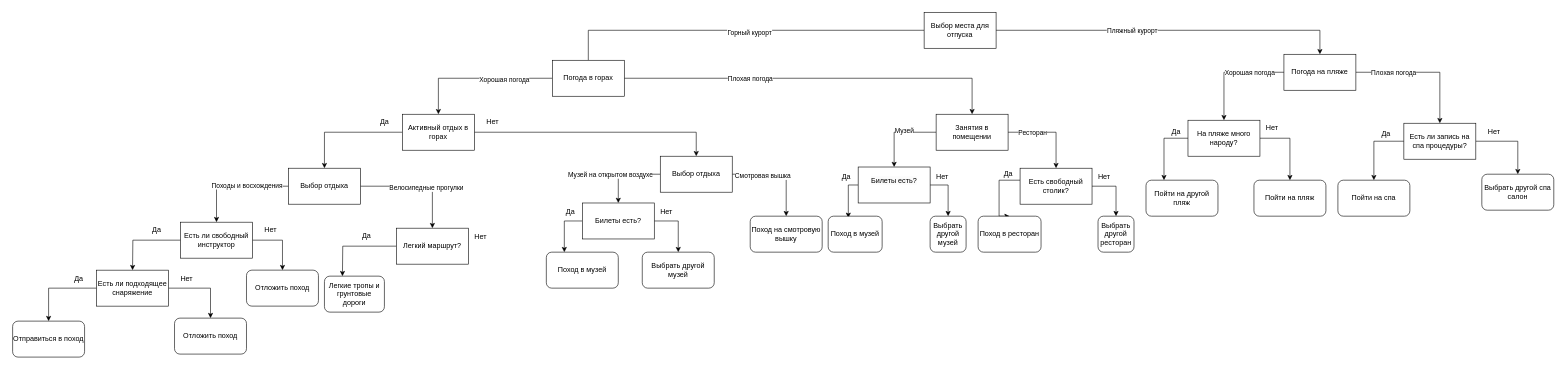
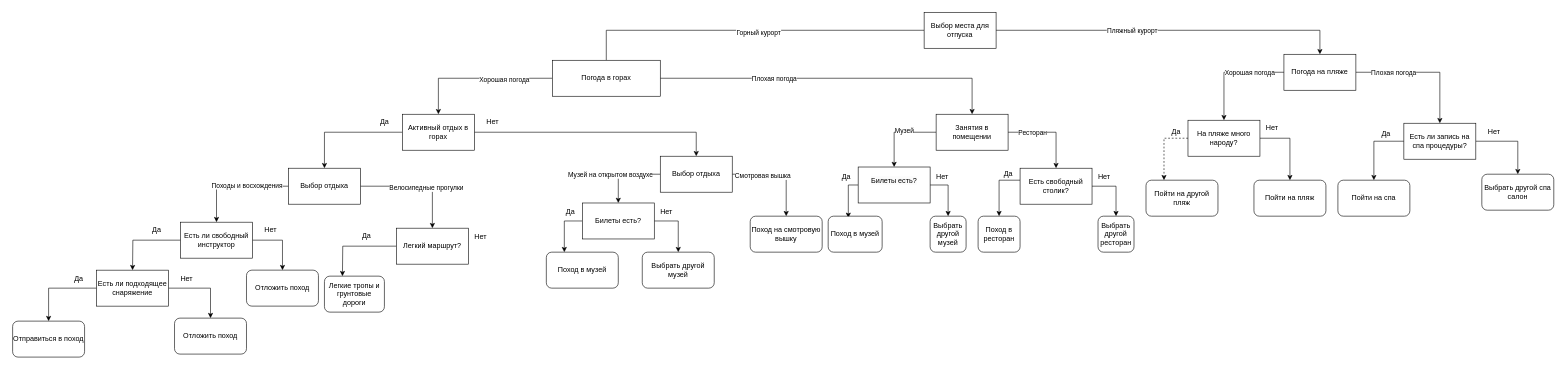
(588, 78) -> (606, 78)
(1164, 145) -> (1164, 145)
(1010, 234) -> (999, 234)
